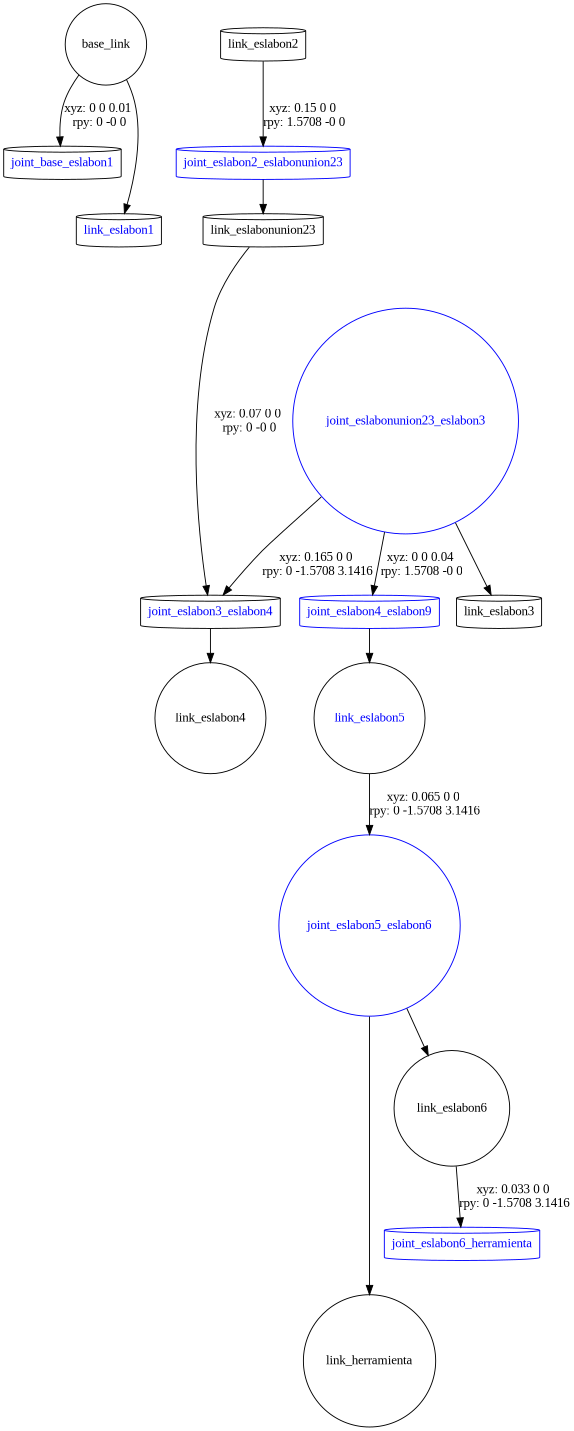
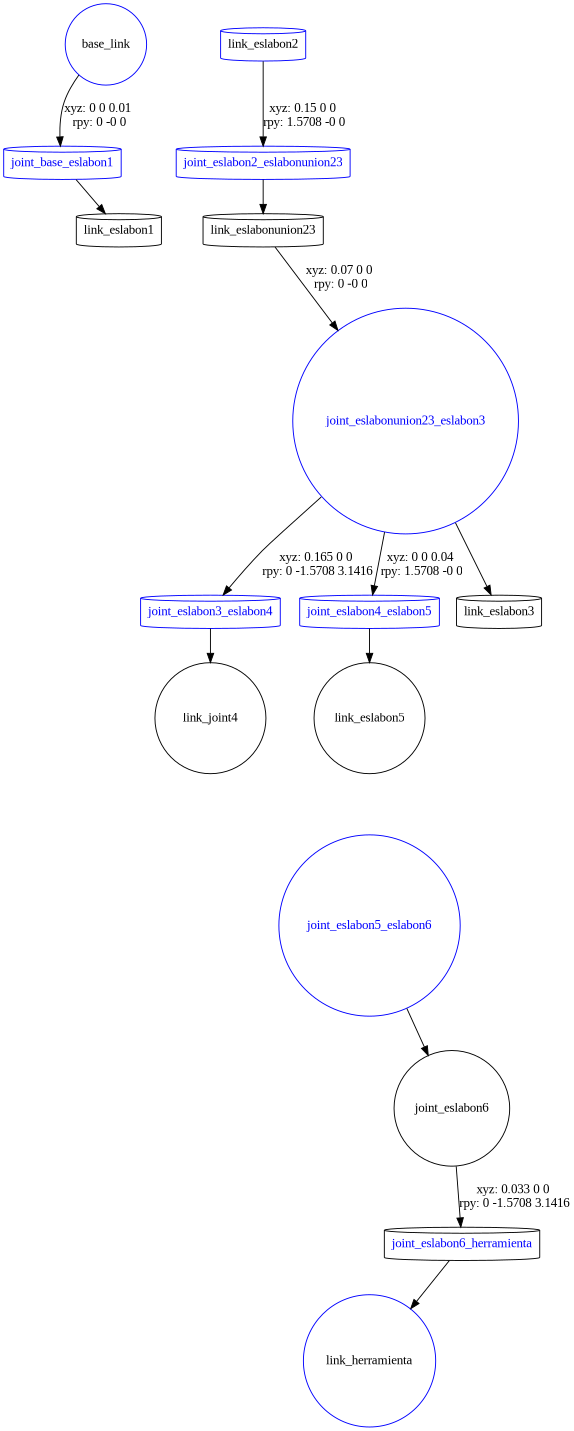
(106, 44) -> (106, 44)
(263, 44) -> (263, 44)
(138, 142) -> (88, 193)
(62, 163) -> (62, 163)
(119, 230) -> (119, 230)
(198, 411) -> (304, 285)
(210, 612) -> (210, 612)
(370, 612) -> (370, 612)
(210, 718) -> (210, 718)
(370, 718) -> (370, 718)
(370, 800) -> none
(452, 1108) -> (452, 1108)
(370, 1151) -> (433, 1281)
(462, 1244) -> (462, 1244)
(370, 1361) -> (370, 1361)
